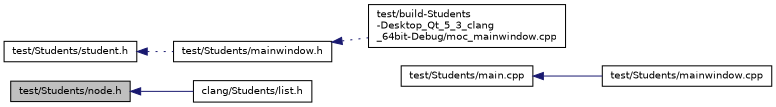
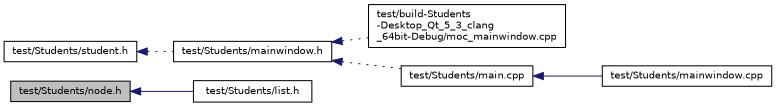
none -> (371, 65)
(253, 91) -> (253, 91)
